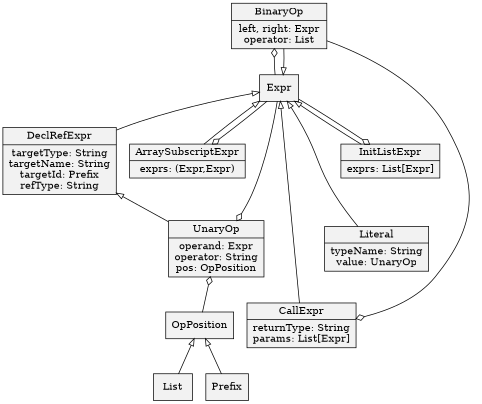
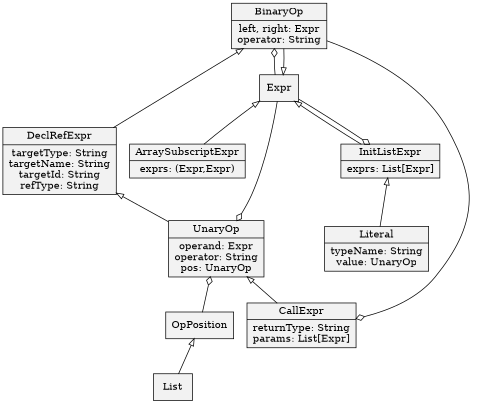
(279, 40) -> (279, 40)
(184, 109) -> (175, 90)
(244, 120) -> none
(321, 169) -> (383, 206)
(60, 175) -> (60, 175)
(290, 206) -> (265, 292)
(216, 268) -> (216, 268)
(227, 387) -> none
